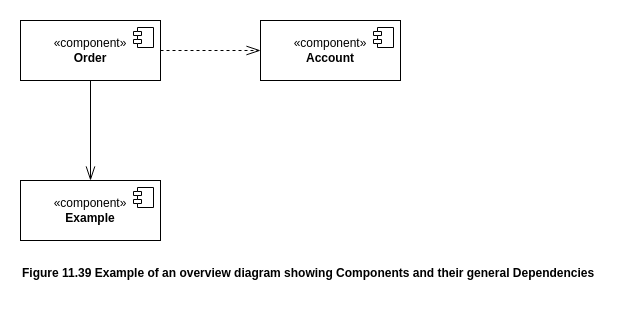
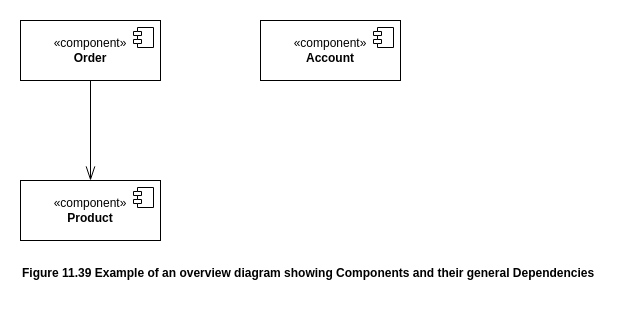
(209, 51) -> none
(91, 211) -> (91, 211)
